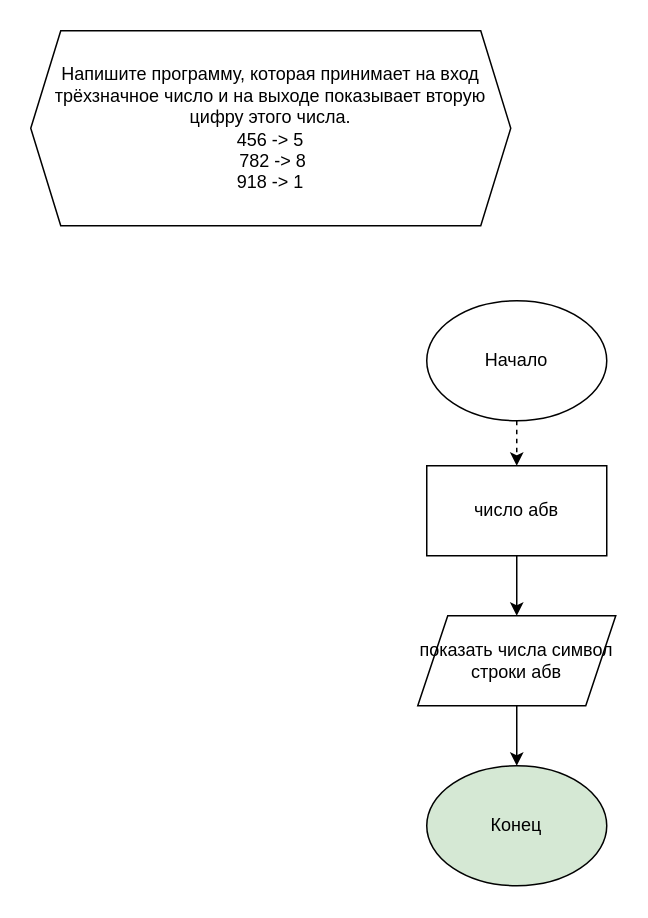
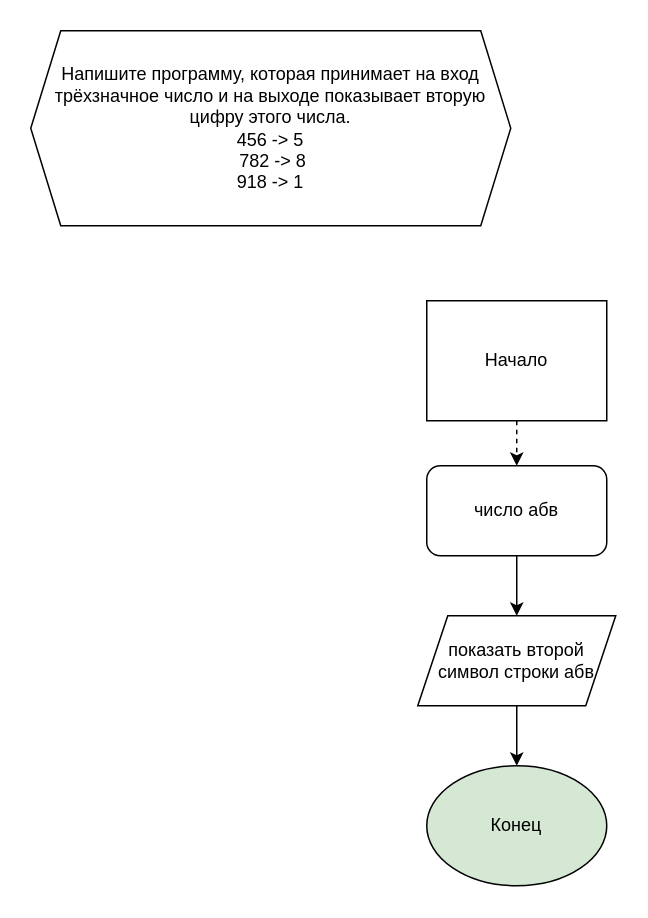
(517, 361) -> (517, 361)
(517, 511) -> (517, 511)
(517, 661) -> (517, 661)
